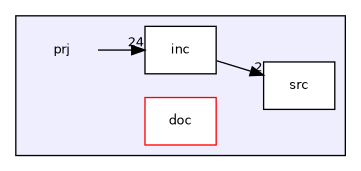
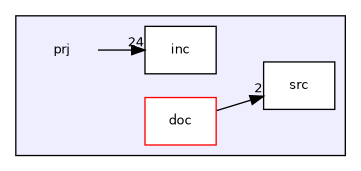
(234, 66) -> (234, 105)
